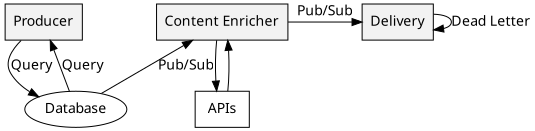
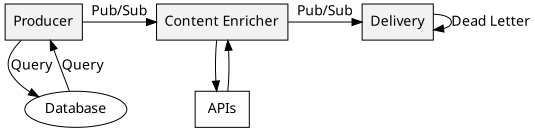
(143, 69) -> (114, 22)
